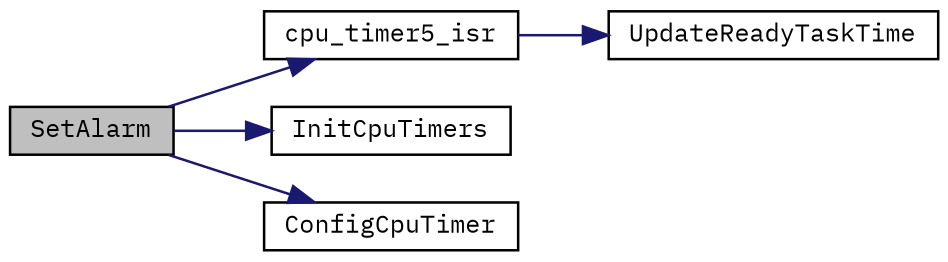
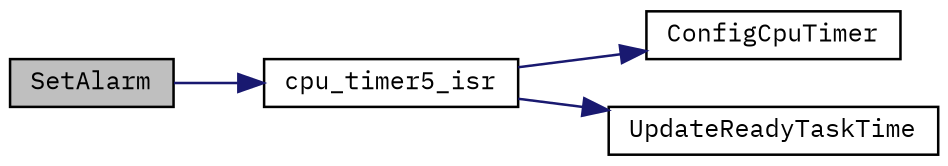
(391, 131) -> none
(230, 175) -> (569, 61)
